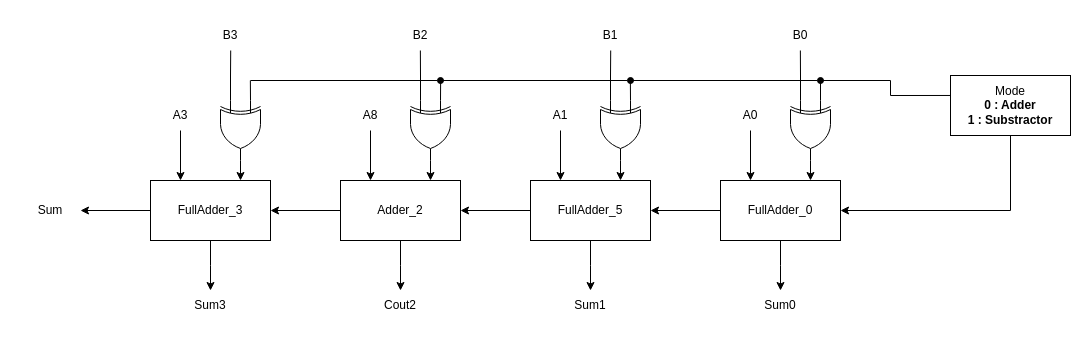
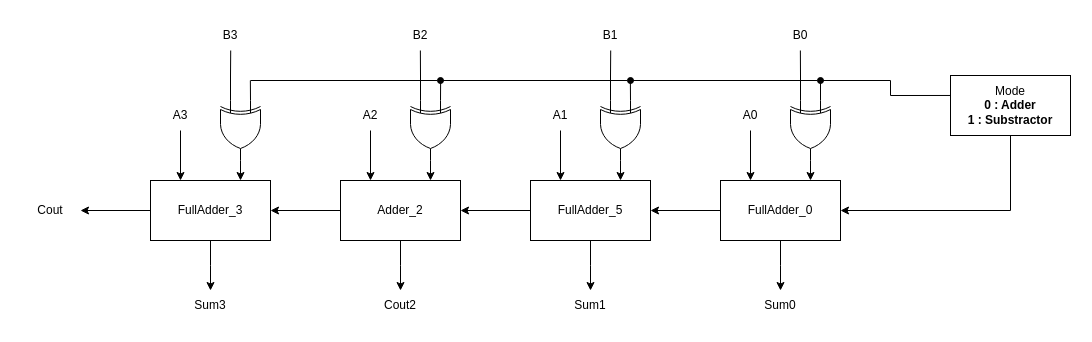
(371, 116) -> (371, 116)
(51, 211) -> (51, 211)
